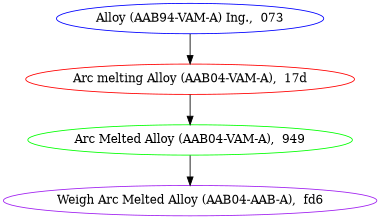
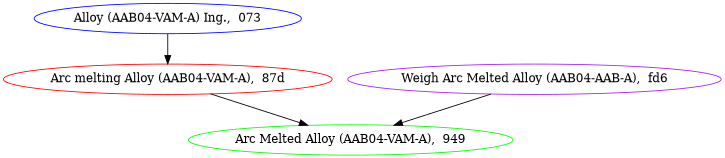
(190, 19) -> (168, 19)
(190, 79) -> (168, 79)
(190, 166) -> (446, 108)
